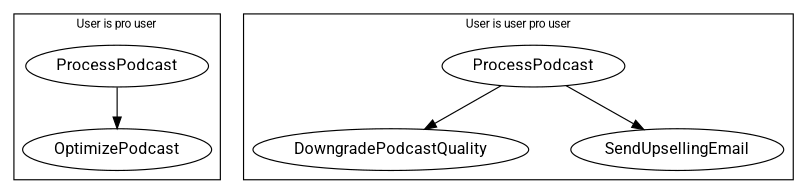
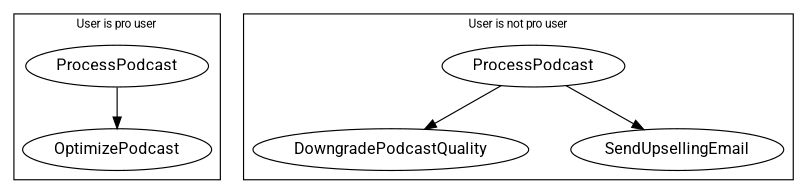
(518, 25) -> (518, 25)
